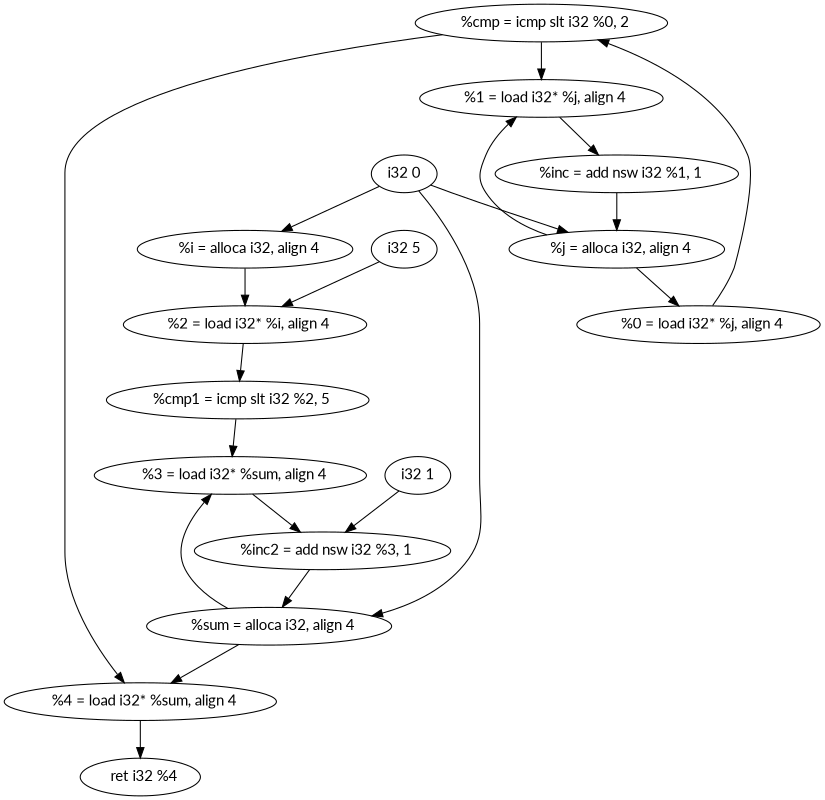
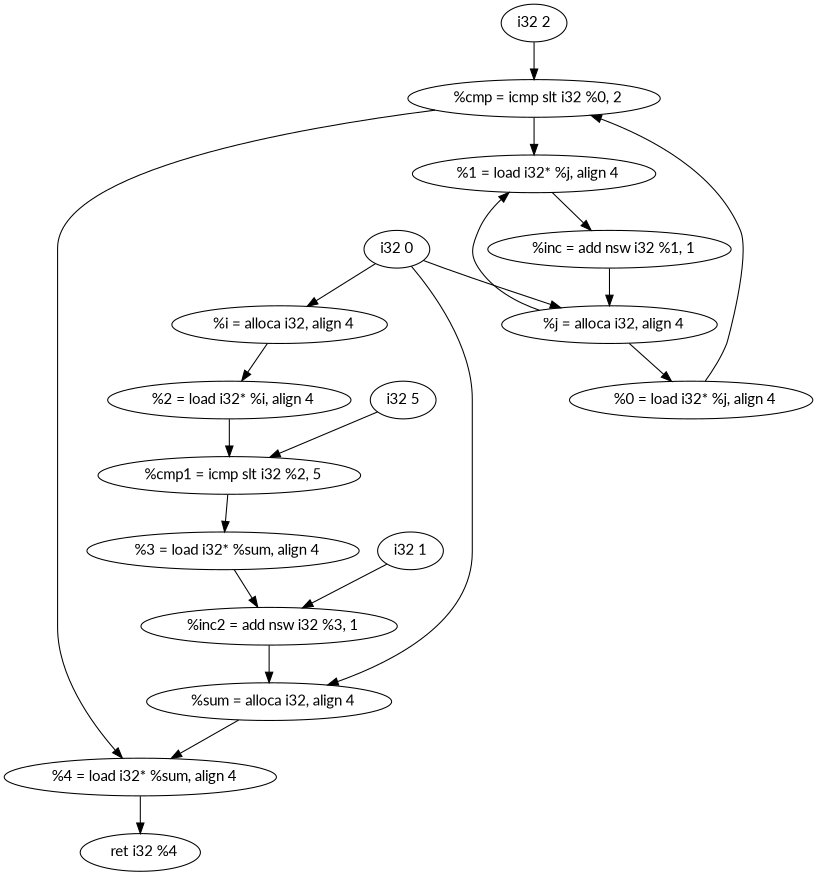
none -> (534, 23)
(336, 282) -> (328, 433)
(182, 562) -> none
